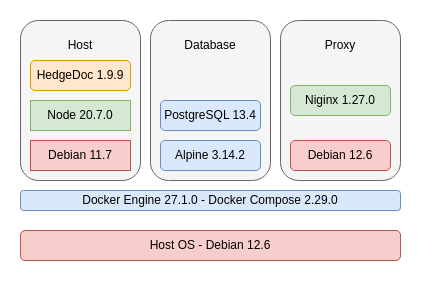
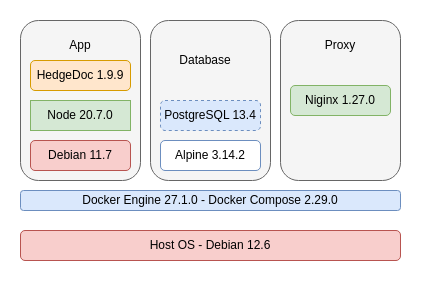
(81, 46) -> (81, 46)
(211, 46) -> (206, 61)
(211, 116) -> (211, 116)
(81, 156) -> (81, 156)
(211, 156) -> (211, 156)
(341, 156) -> none
